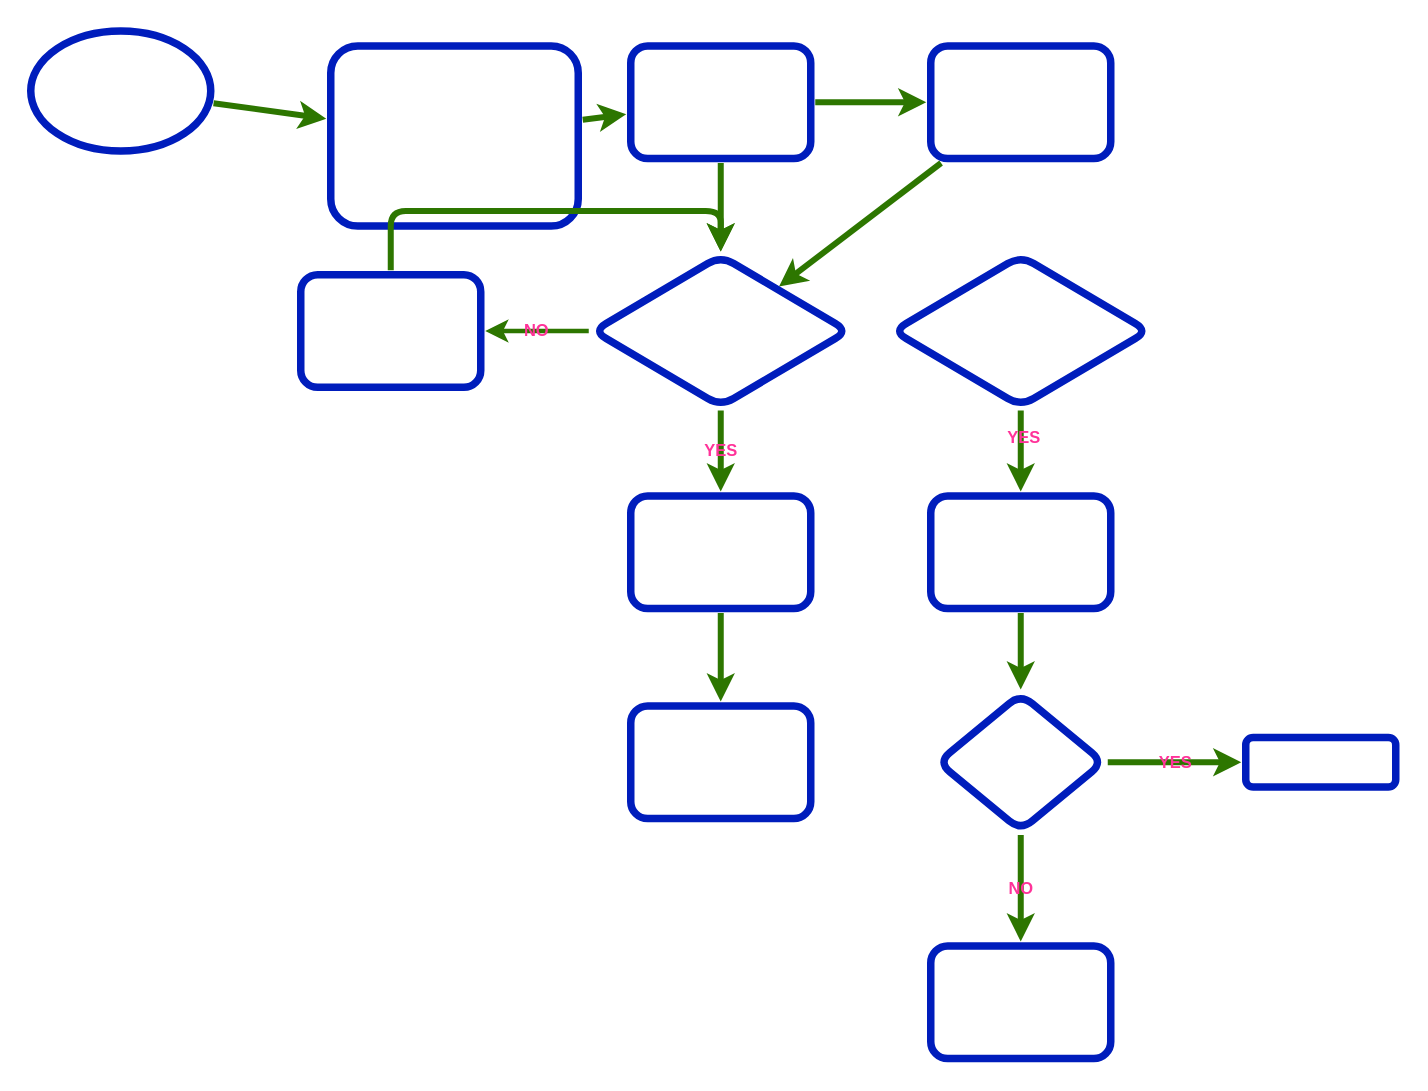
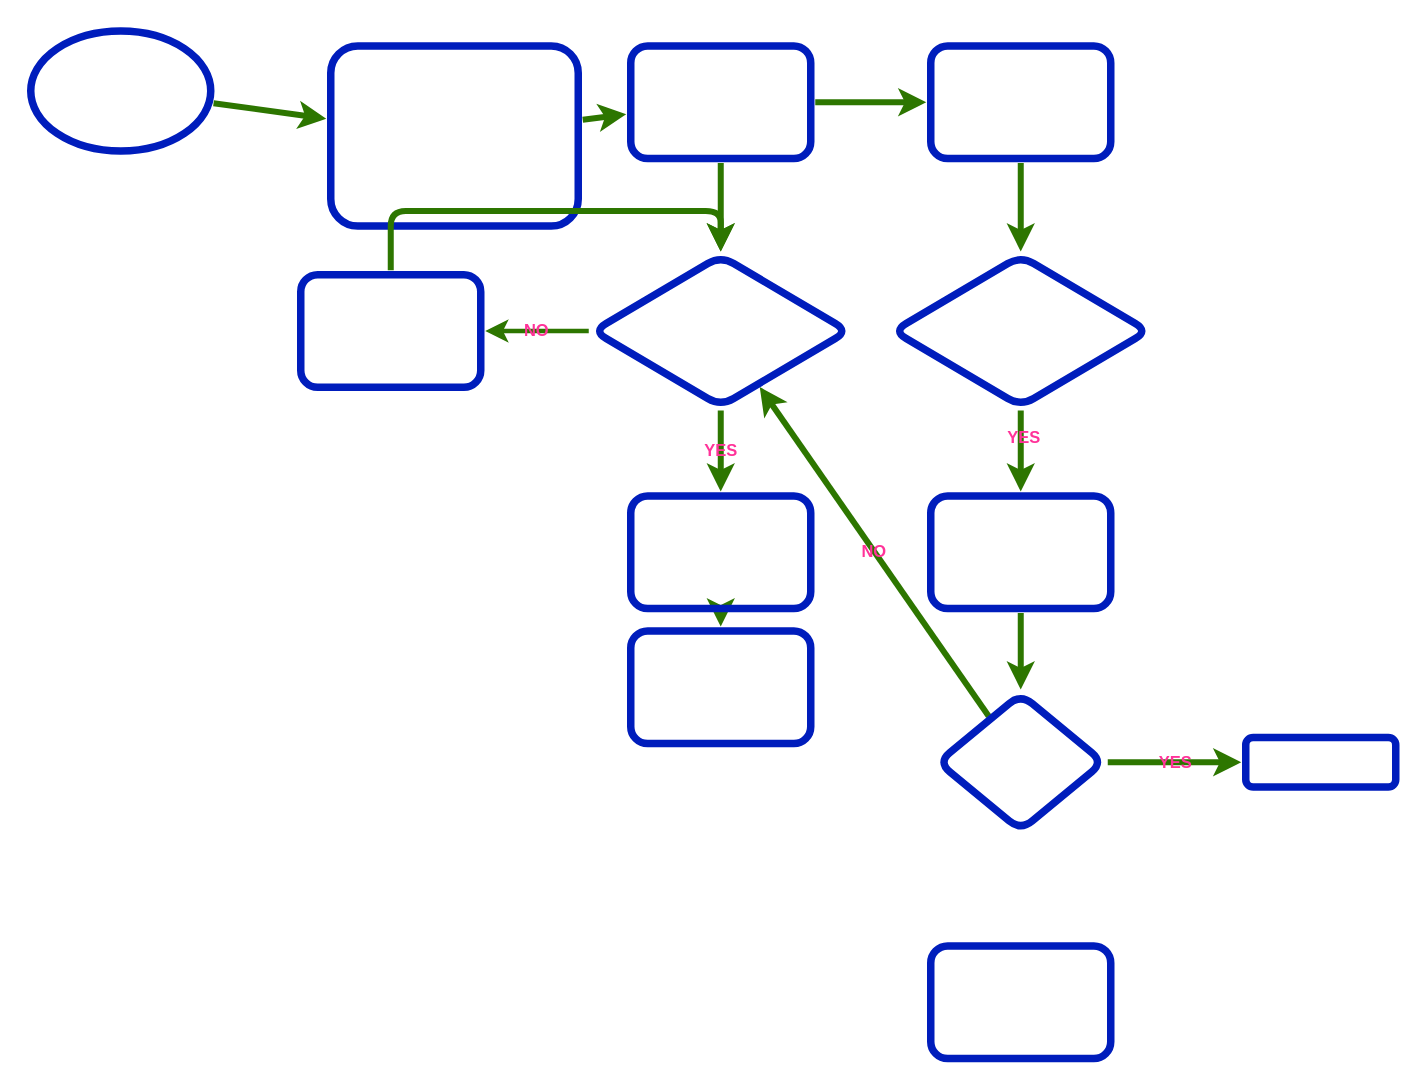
(868, 219) -> (1021, 198)
(721, 762) -> (721, 687)
(1021, 879) -> (880, 559)
